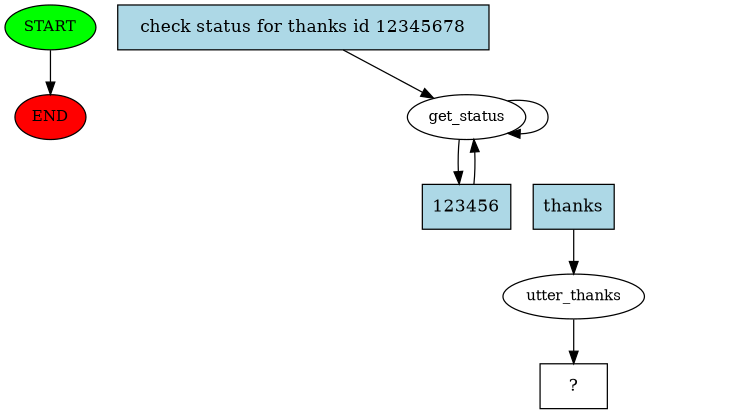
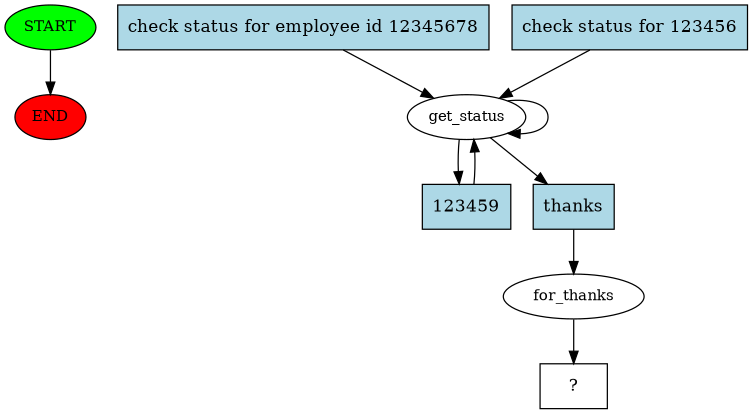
(303, 27) -> (303, 27)
none -> (630, 27)
none -> (514, 157)
(467, 207) -> (467, 207)
(574, 297) -> (574, 297)
